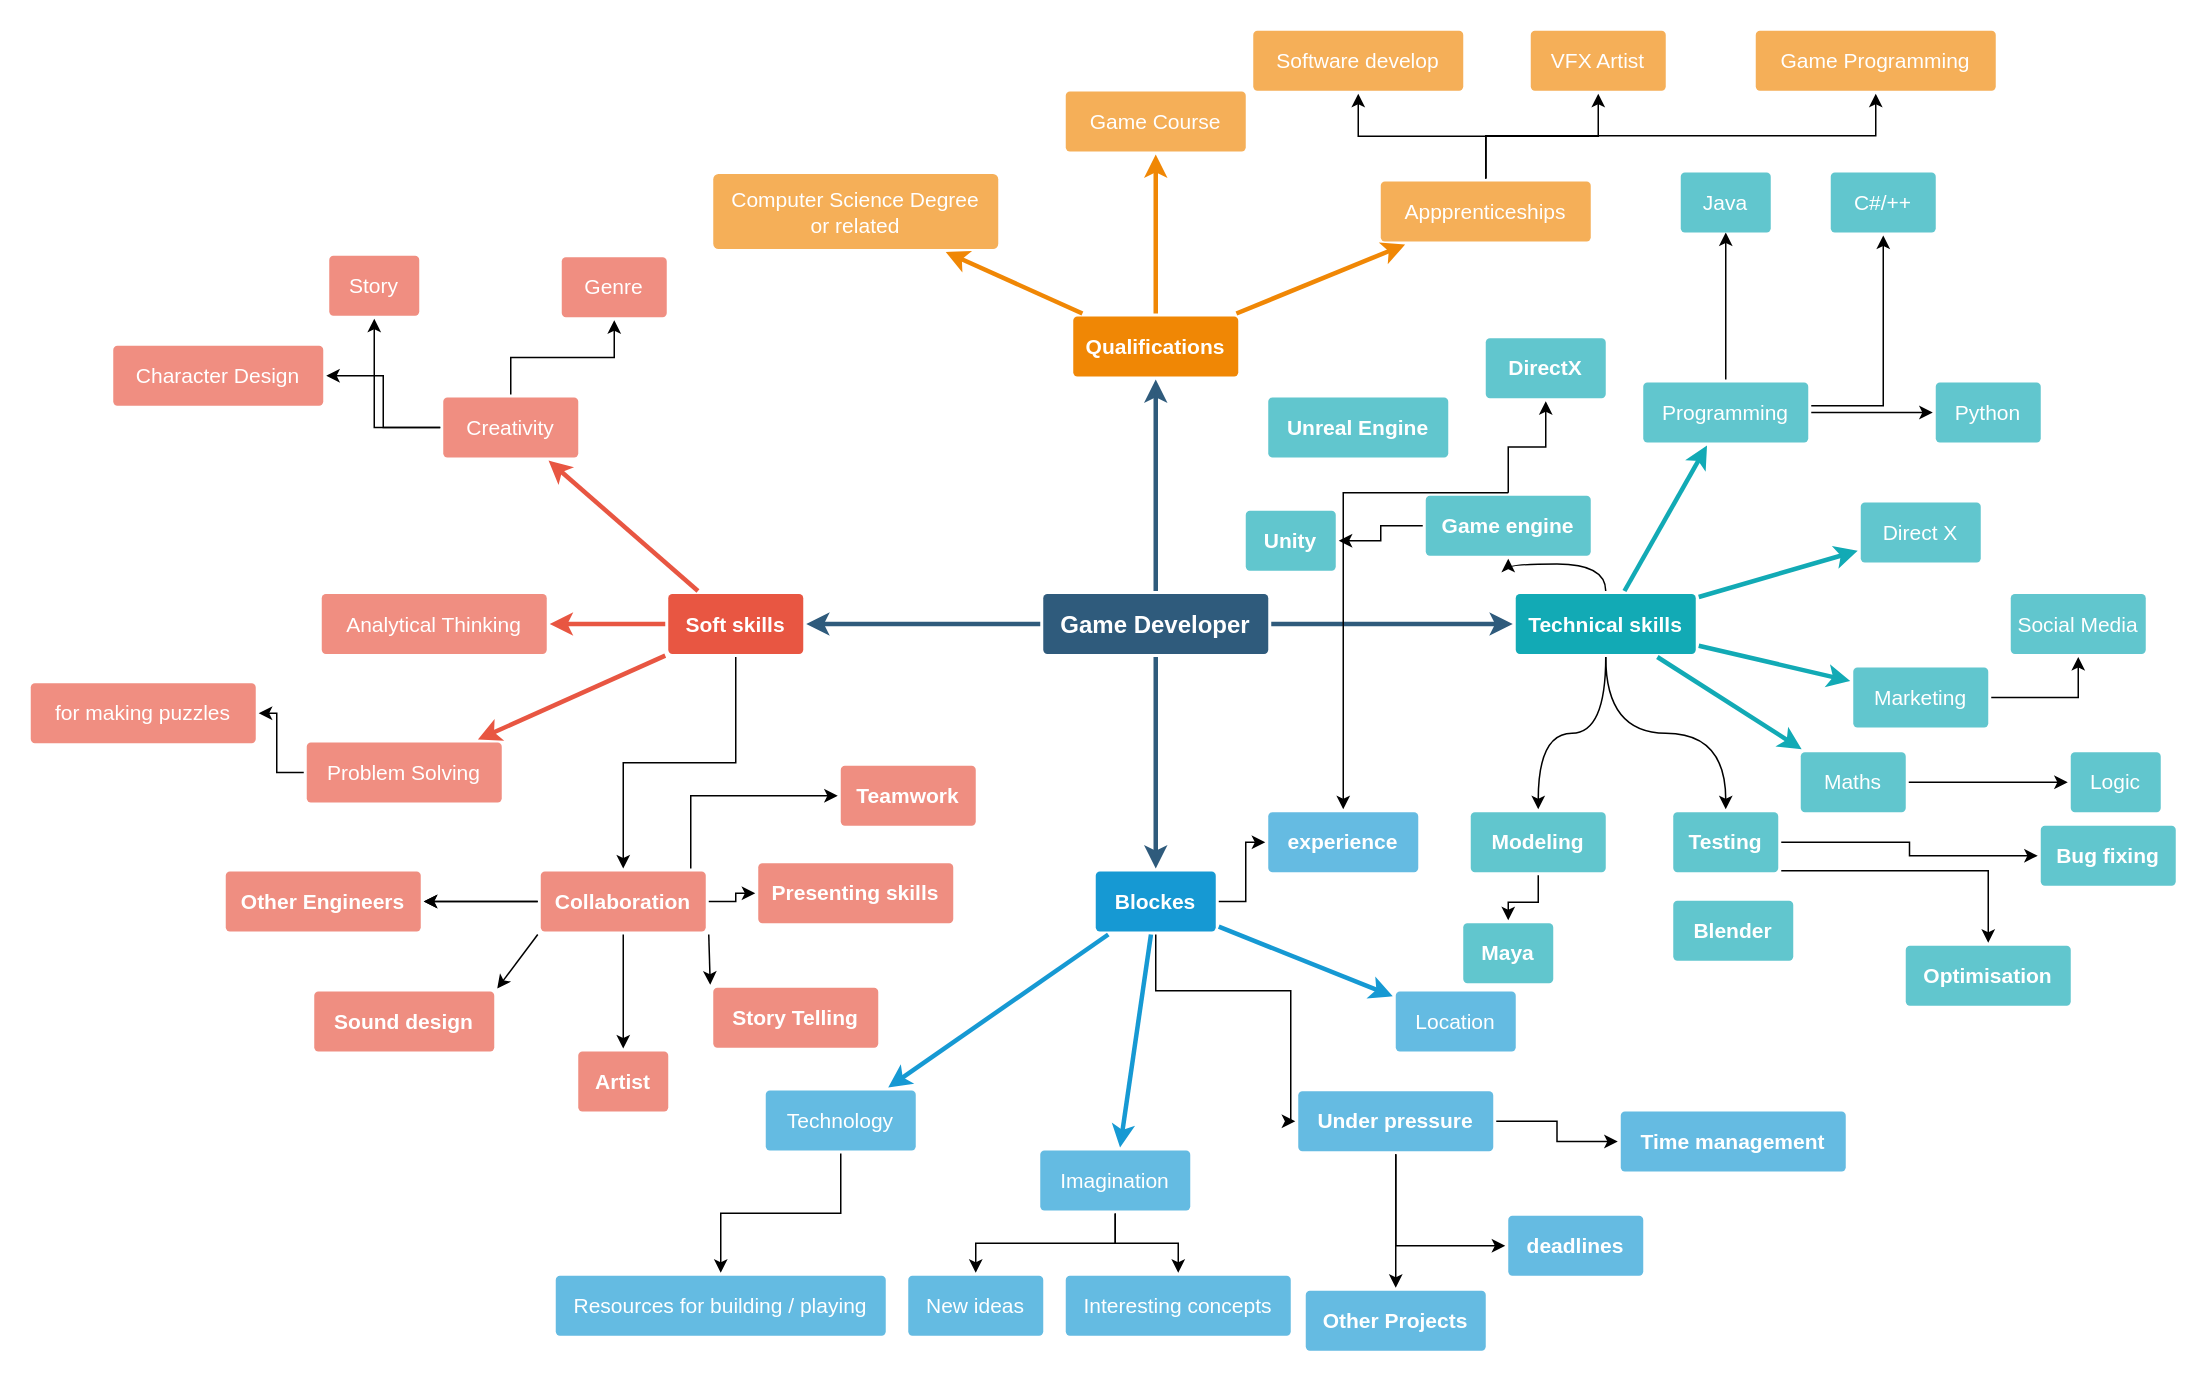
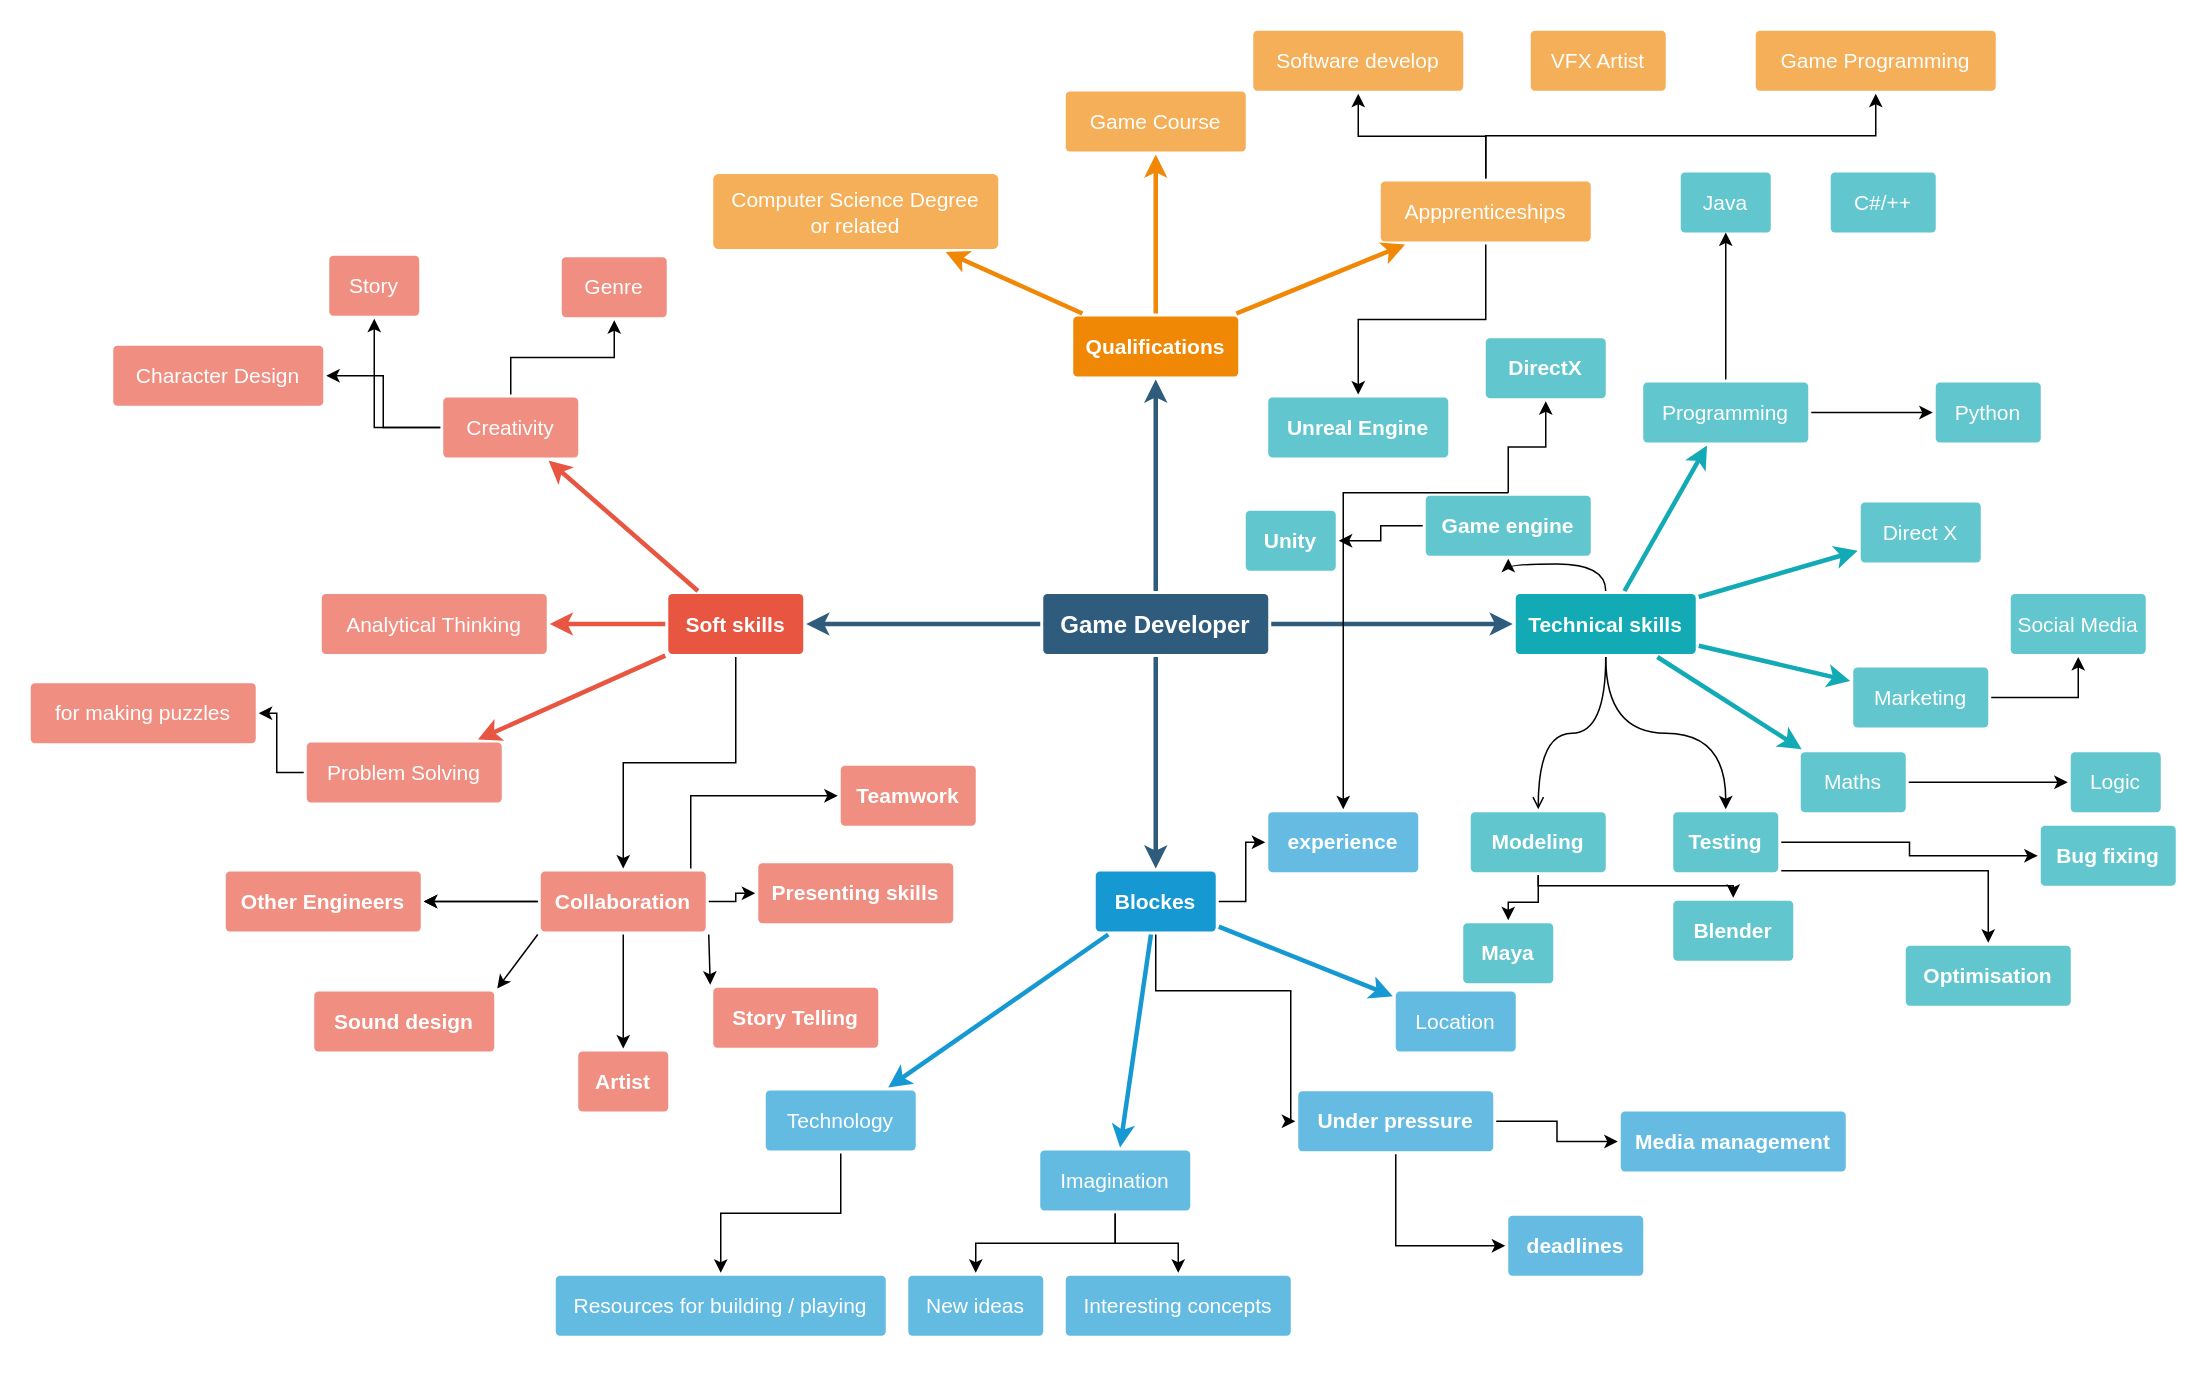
(1598, 119) -> (1428, 320)
(1883, 362) -> none
(1538, 798) -> (1538, 800)
none -> (1638, 886)
(1733, 1142) -> (1733, 1142)
(1396, 1263) -> none
(1396, 1321) -> none
